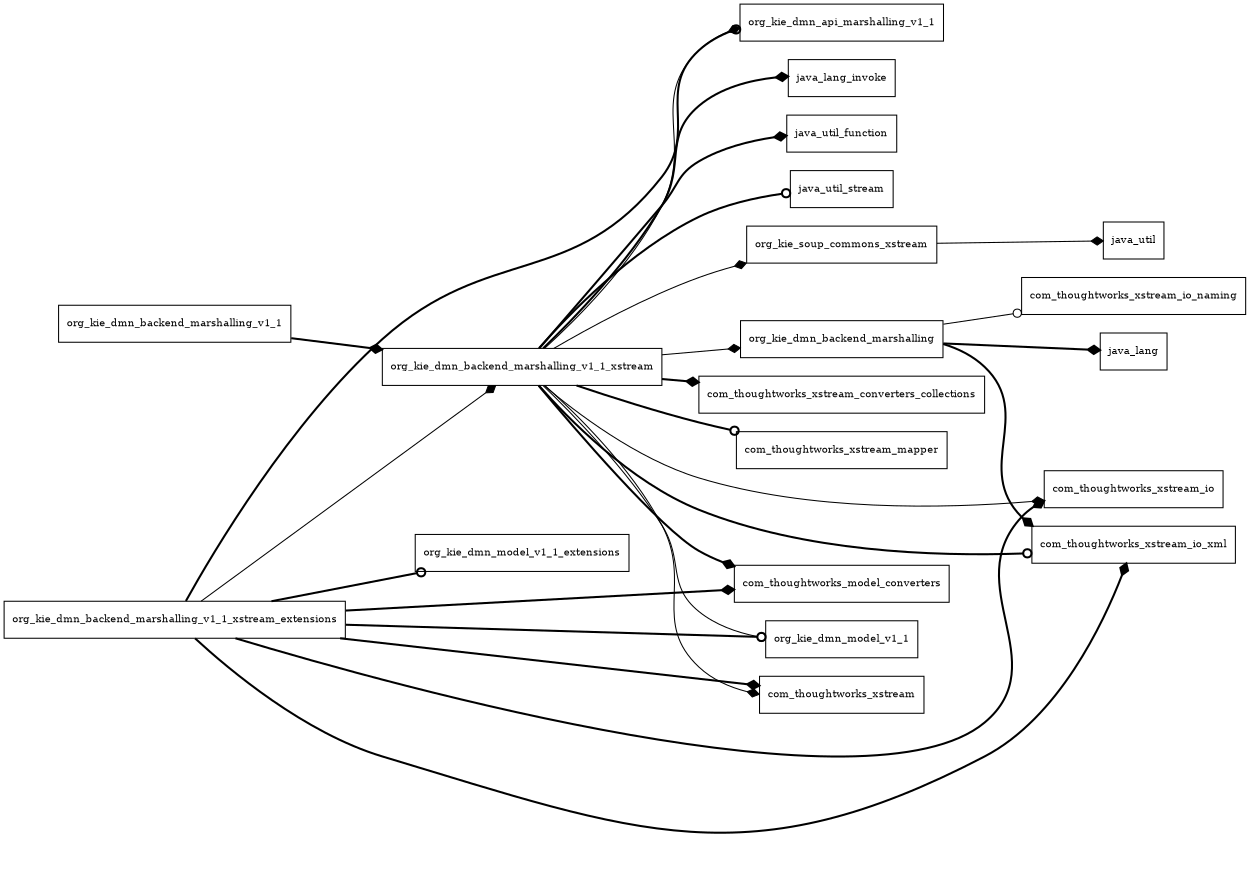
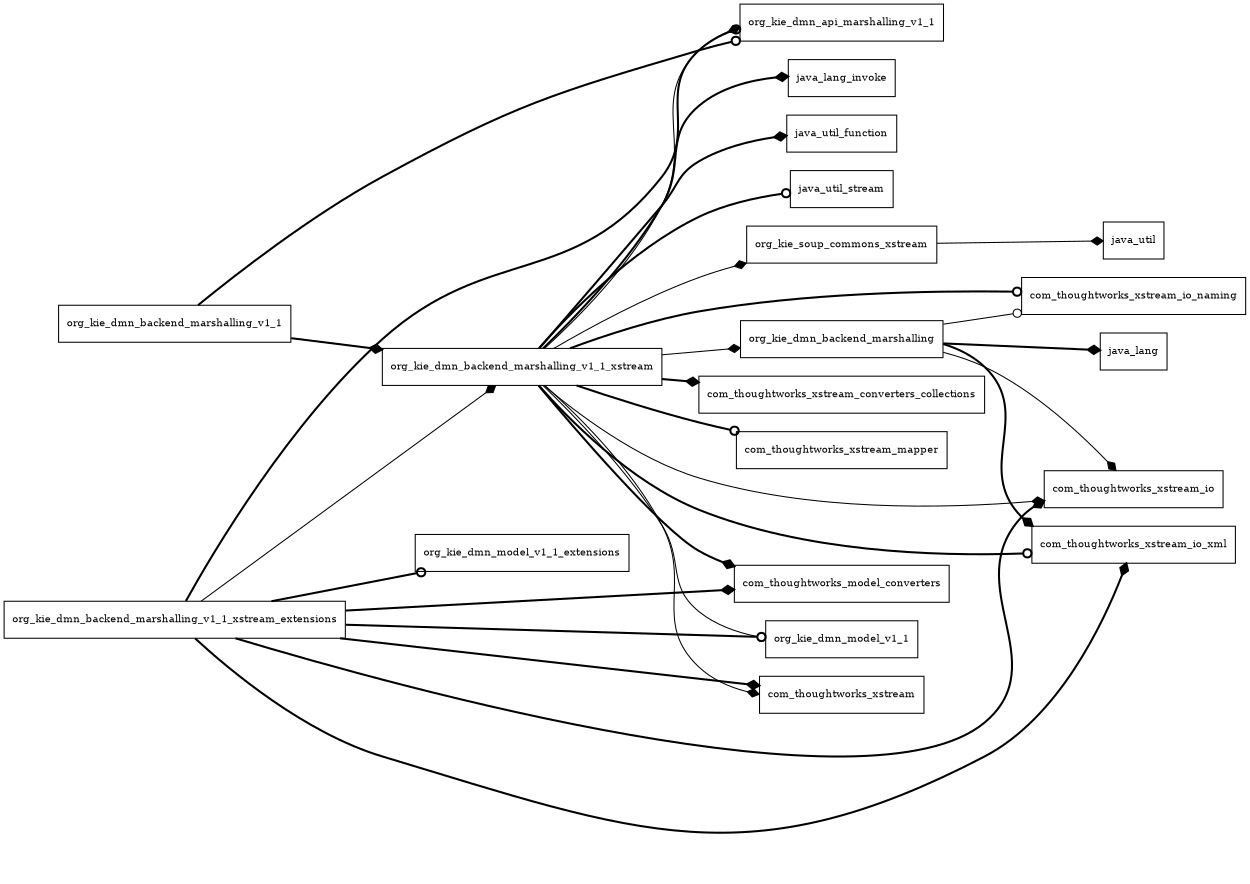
none -> (449, 142)
none -> (789, 300)
none -> (1032, 396)
